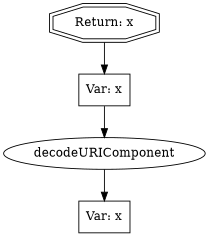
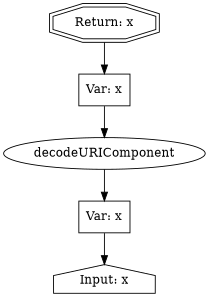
none -> (104, 280)
